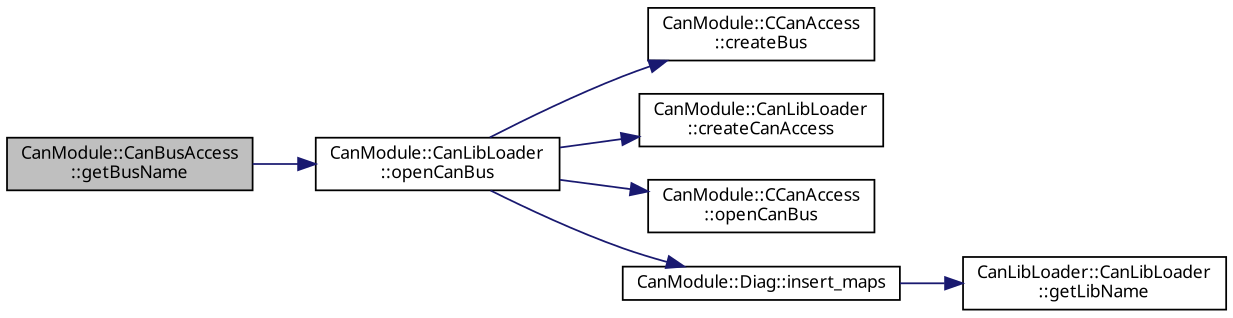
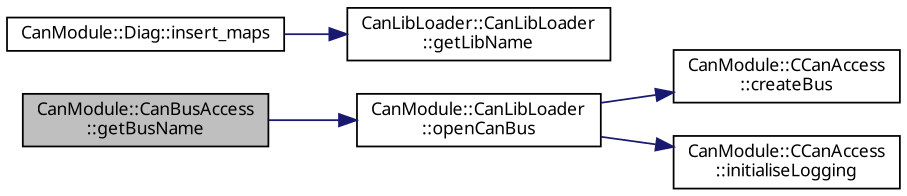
(761, 120) -> none
(761, 206) -> (787, 162)
(577, 230) -> none
